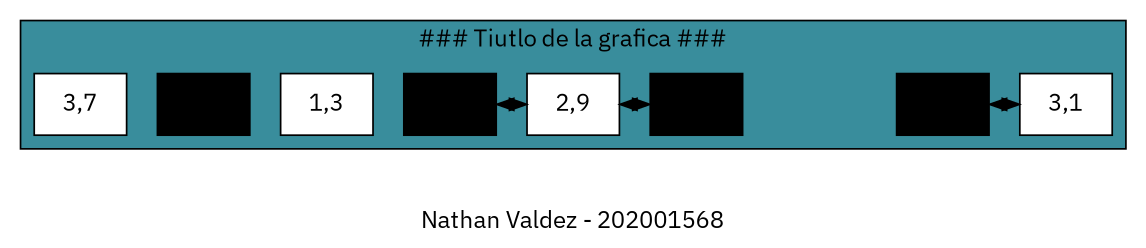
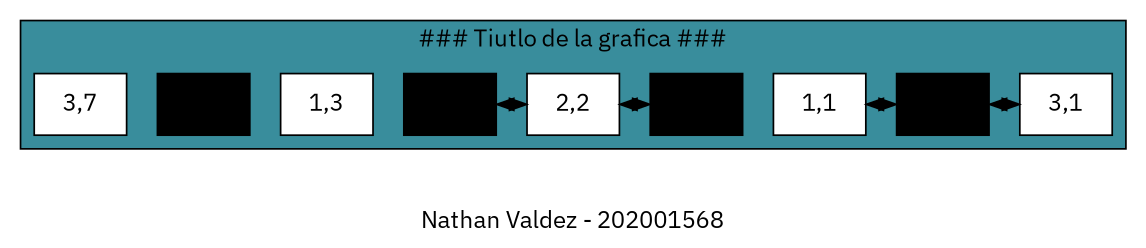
(573, 104) -> (573, 104)
none -> (820, 104)
